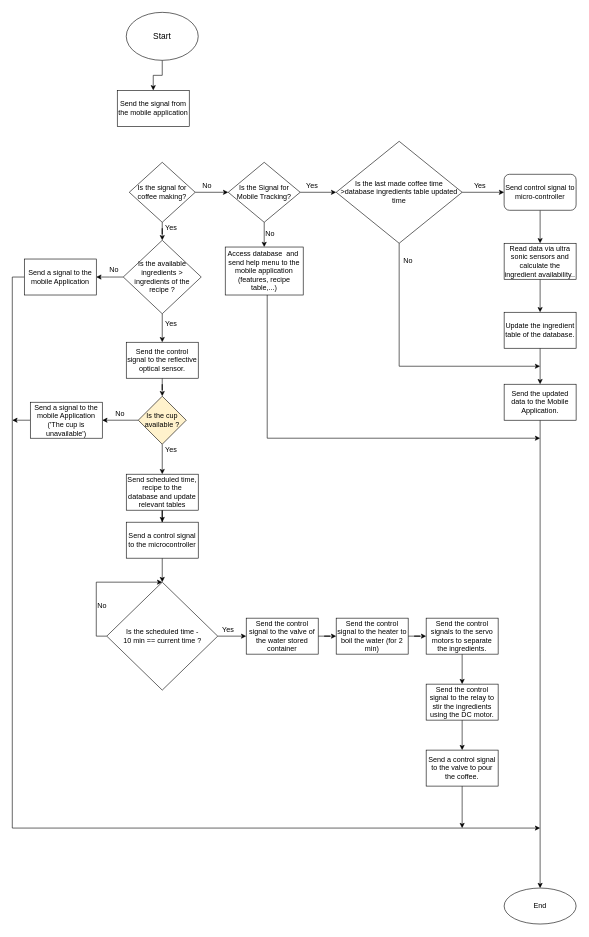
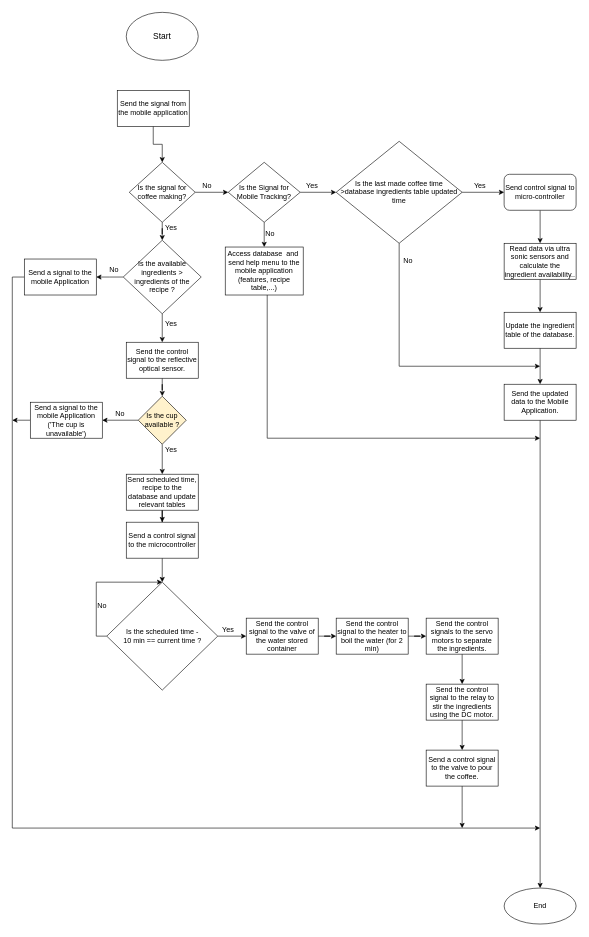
(153, 75) -> none
none -> (161, 144)
